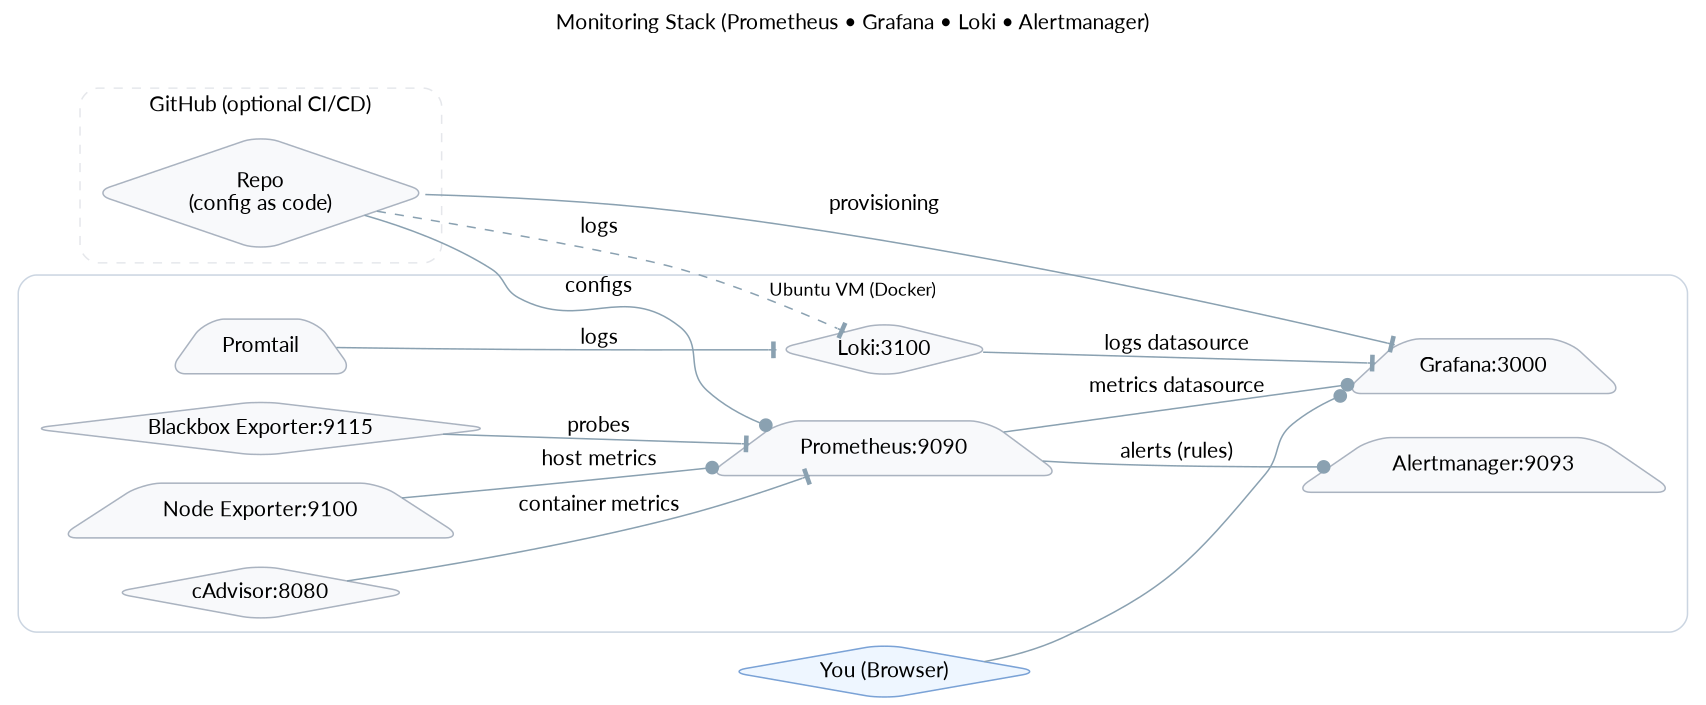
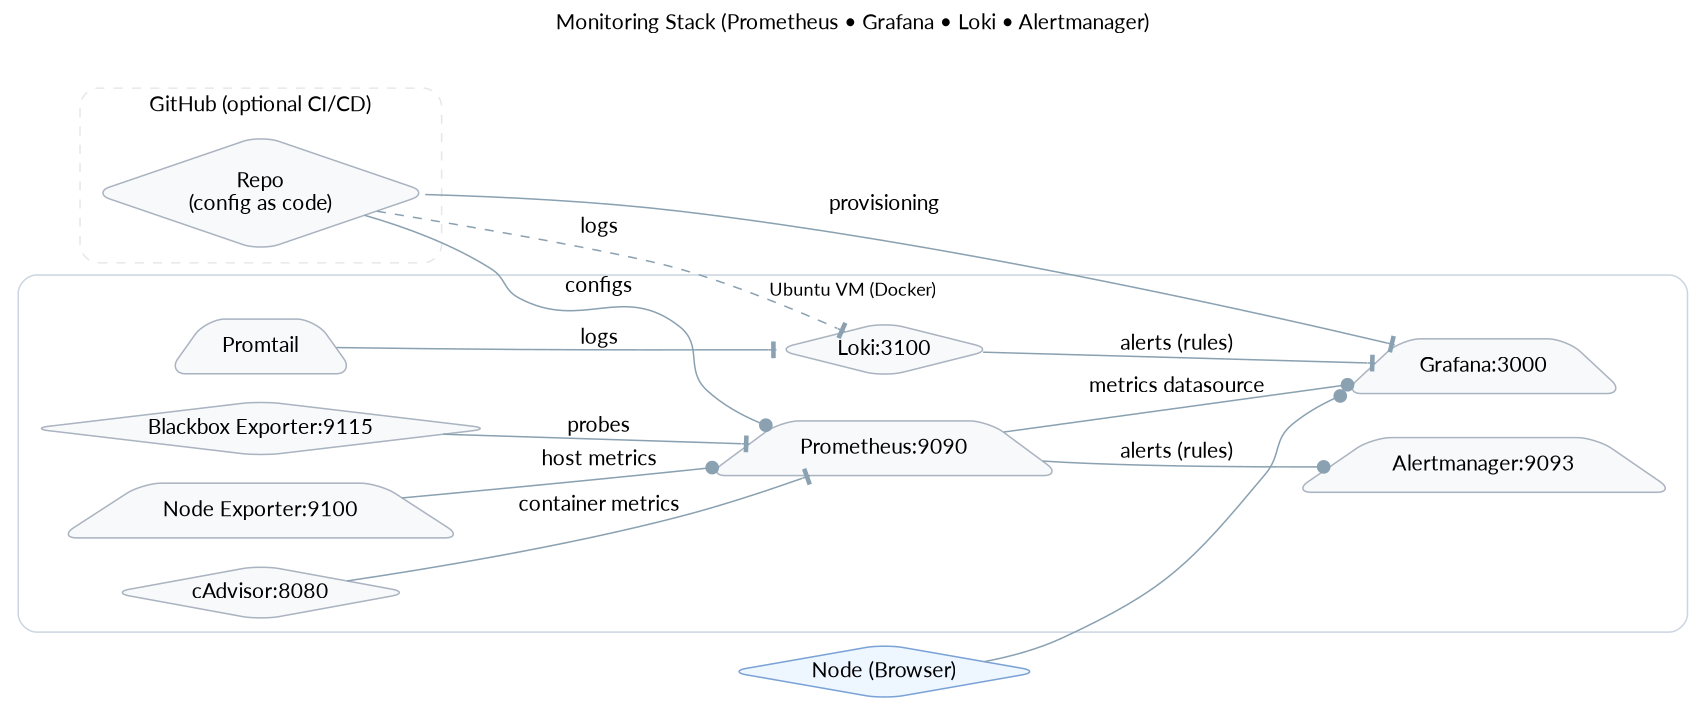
(1177, 344) -> (1177, 344)
(884, 672) -> (884, 672)
